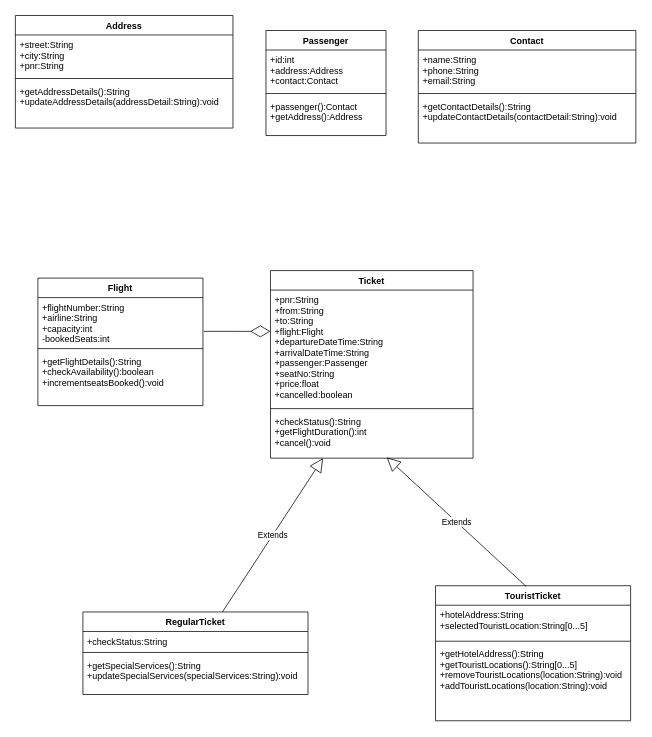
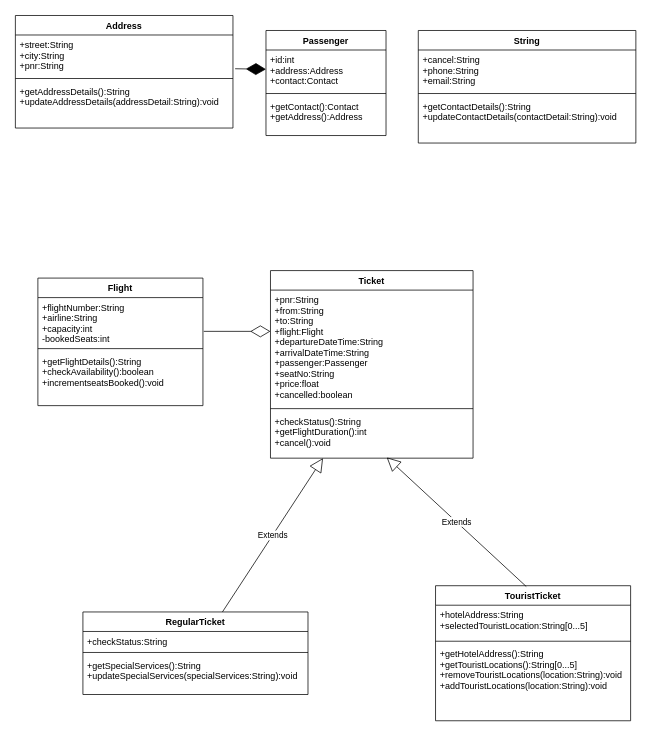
(527, 41) -> (527, 41)
(450, 60) -> (454, 60)
none -> (240, 69)
(319, 107) -> (322, 107)
